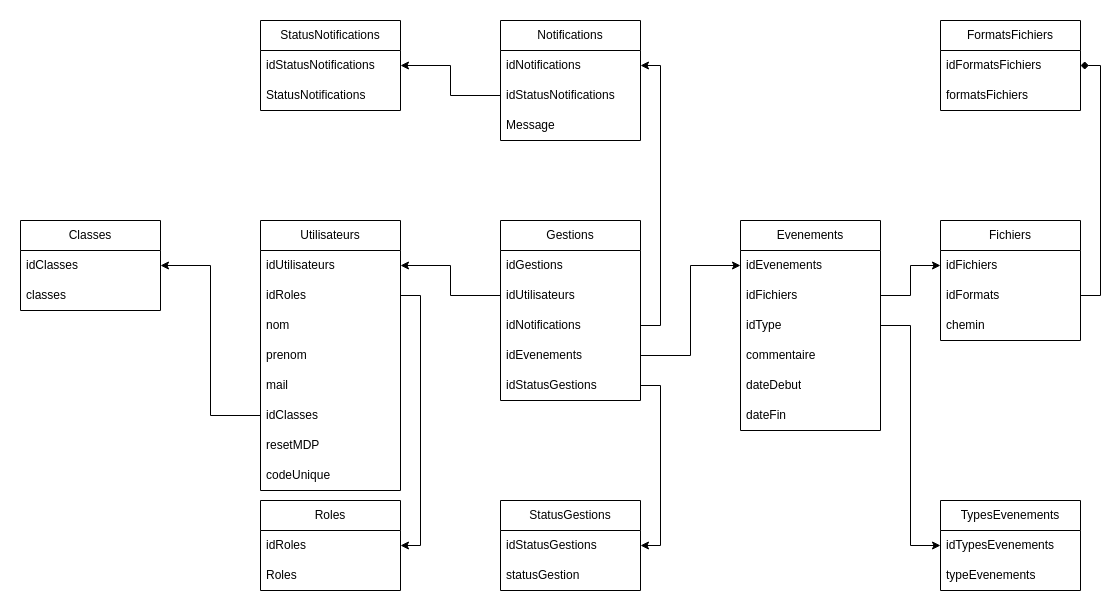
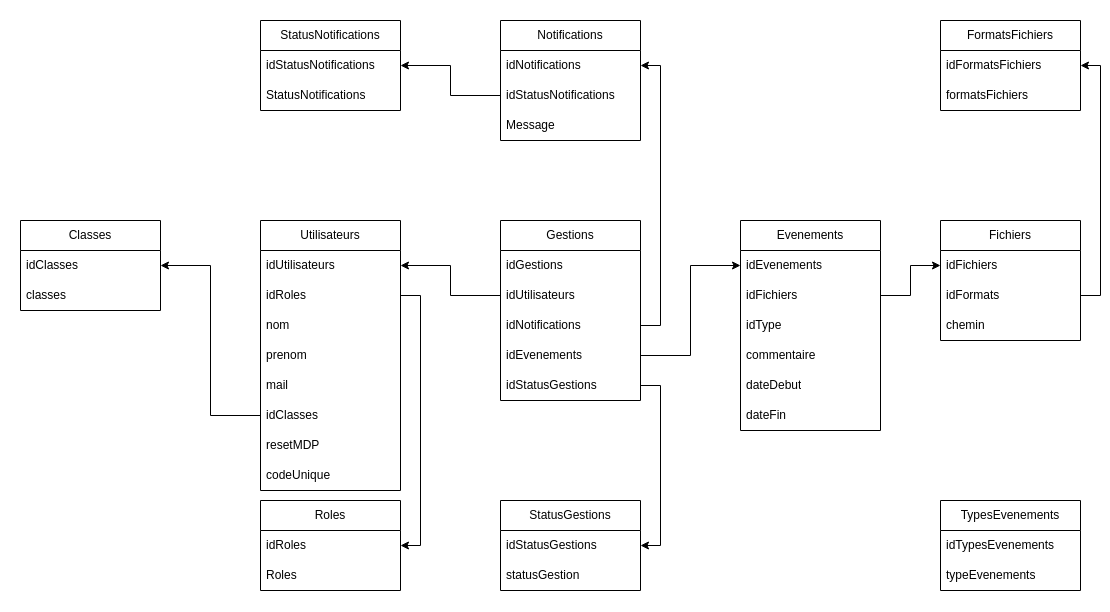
(1089, 66) -> (1089, 66)
(911, 433) -> none
